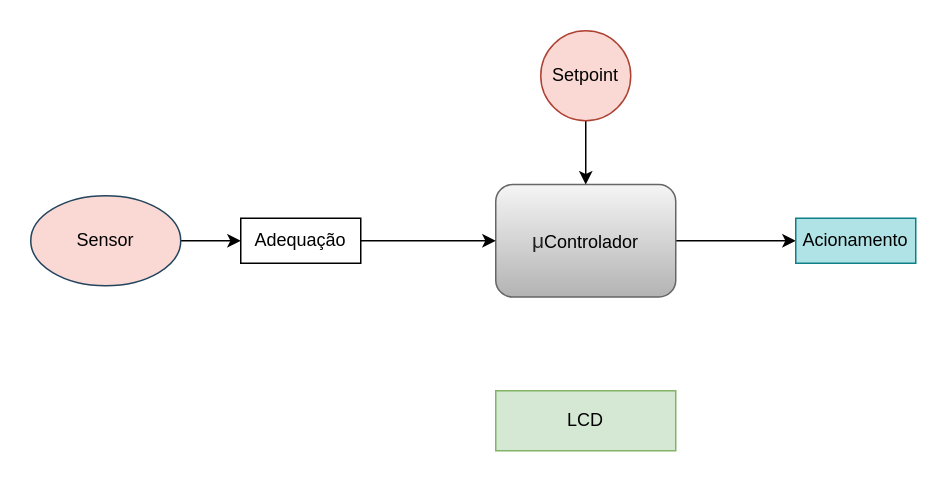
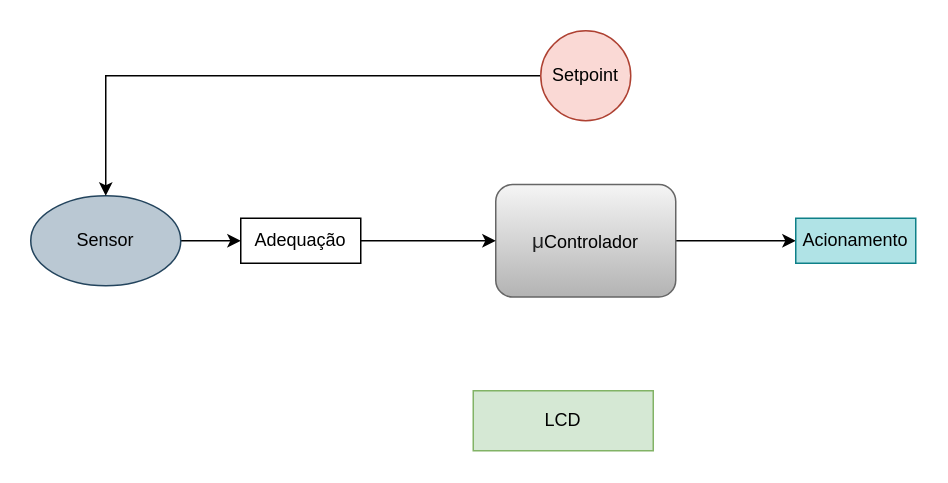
(586, 148) -> (269, 76)
(106, 241) -> (106, 241)
(586, 421) -> (563, 421)
